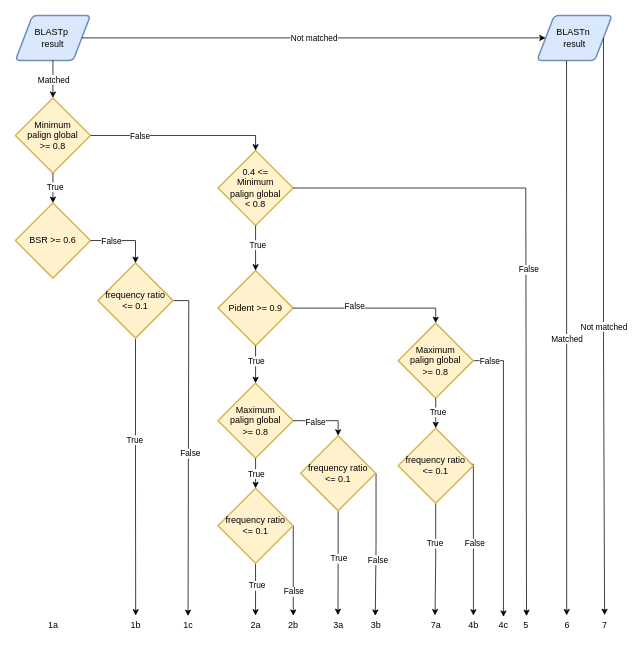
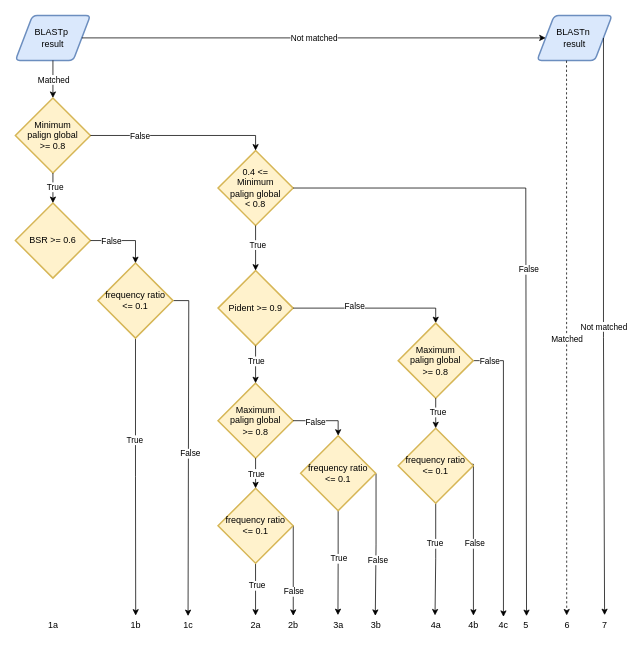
(566, 198) -> (566, 198)
(436, 625) -> (436, 625)
